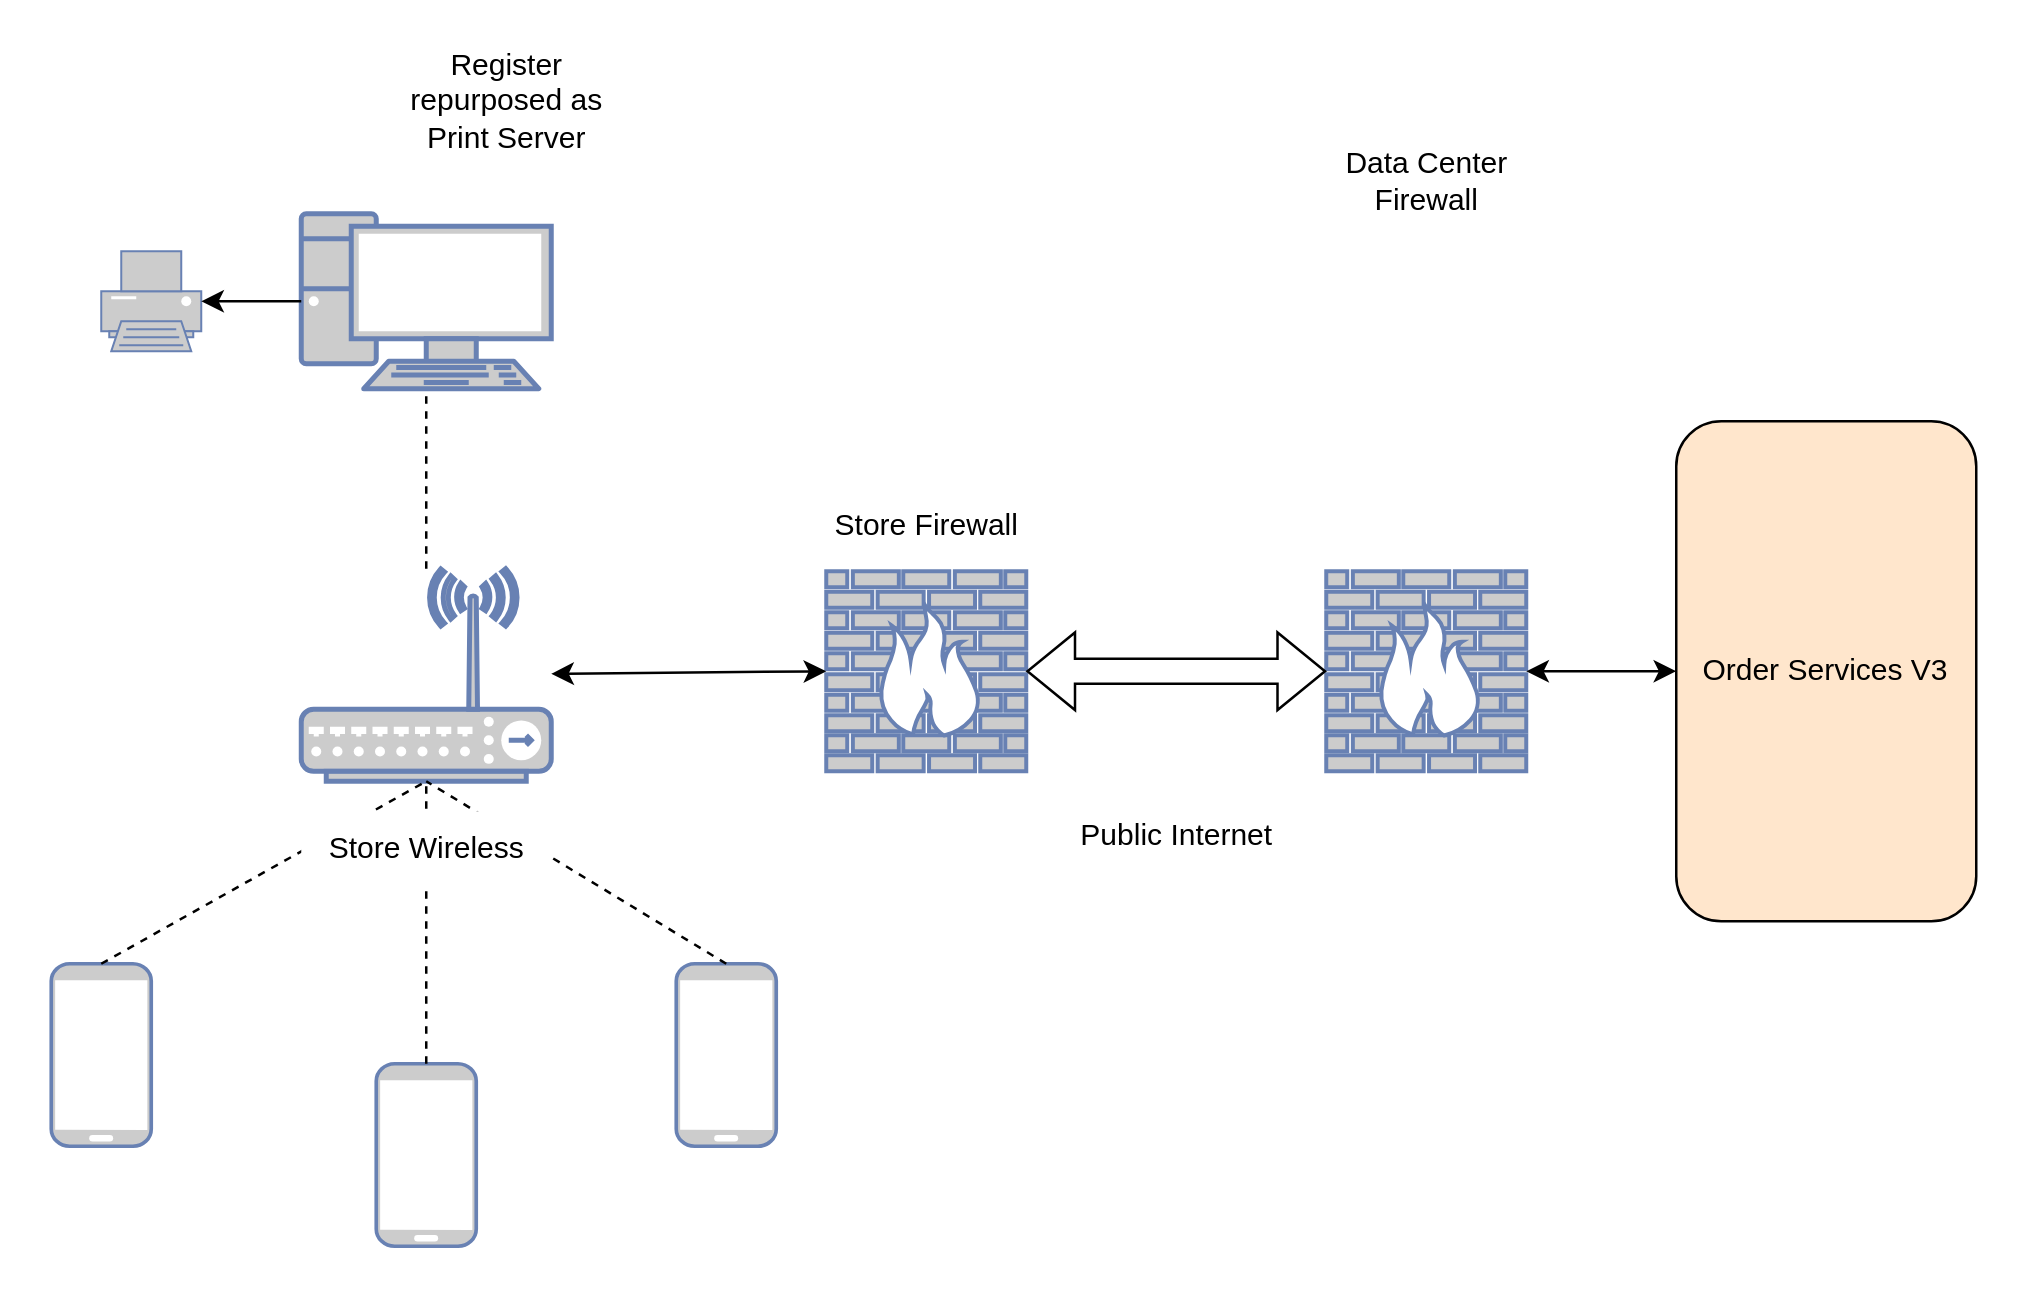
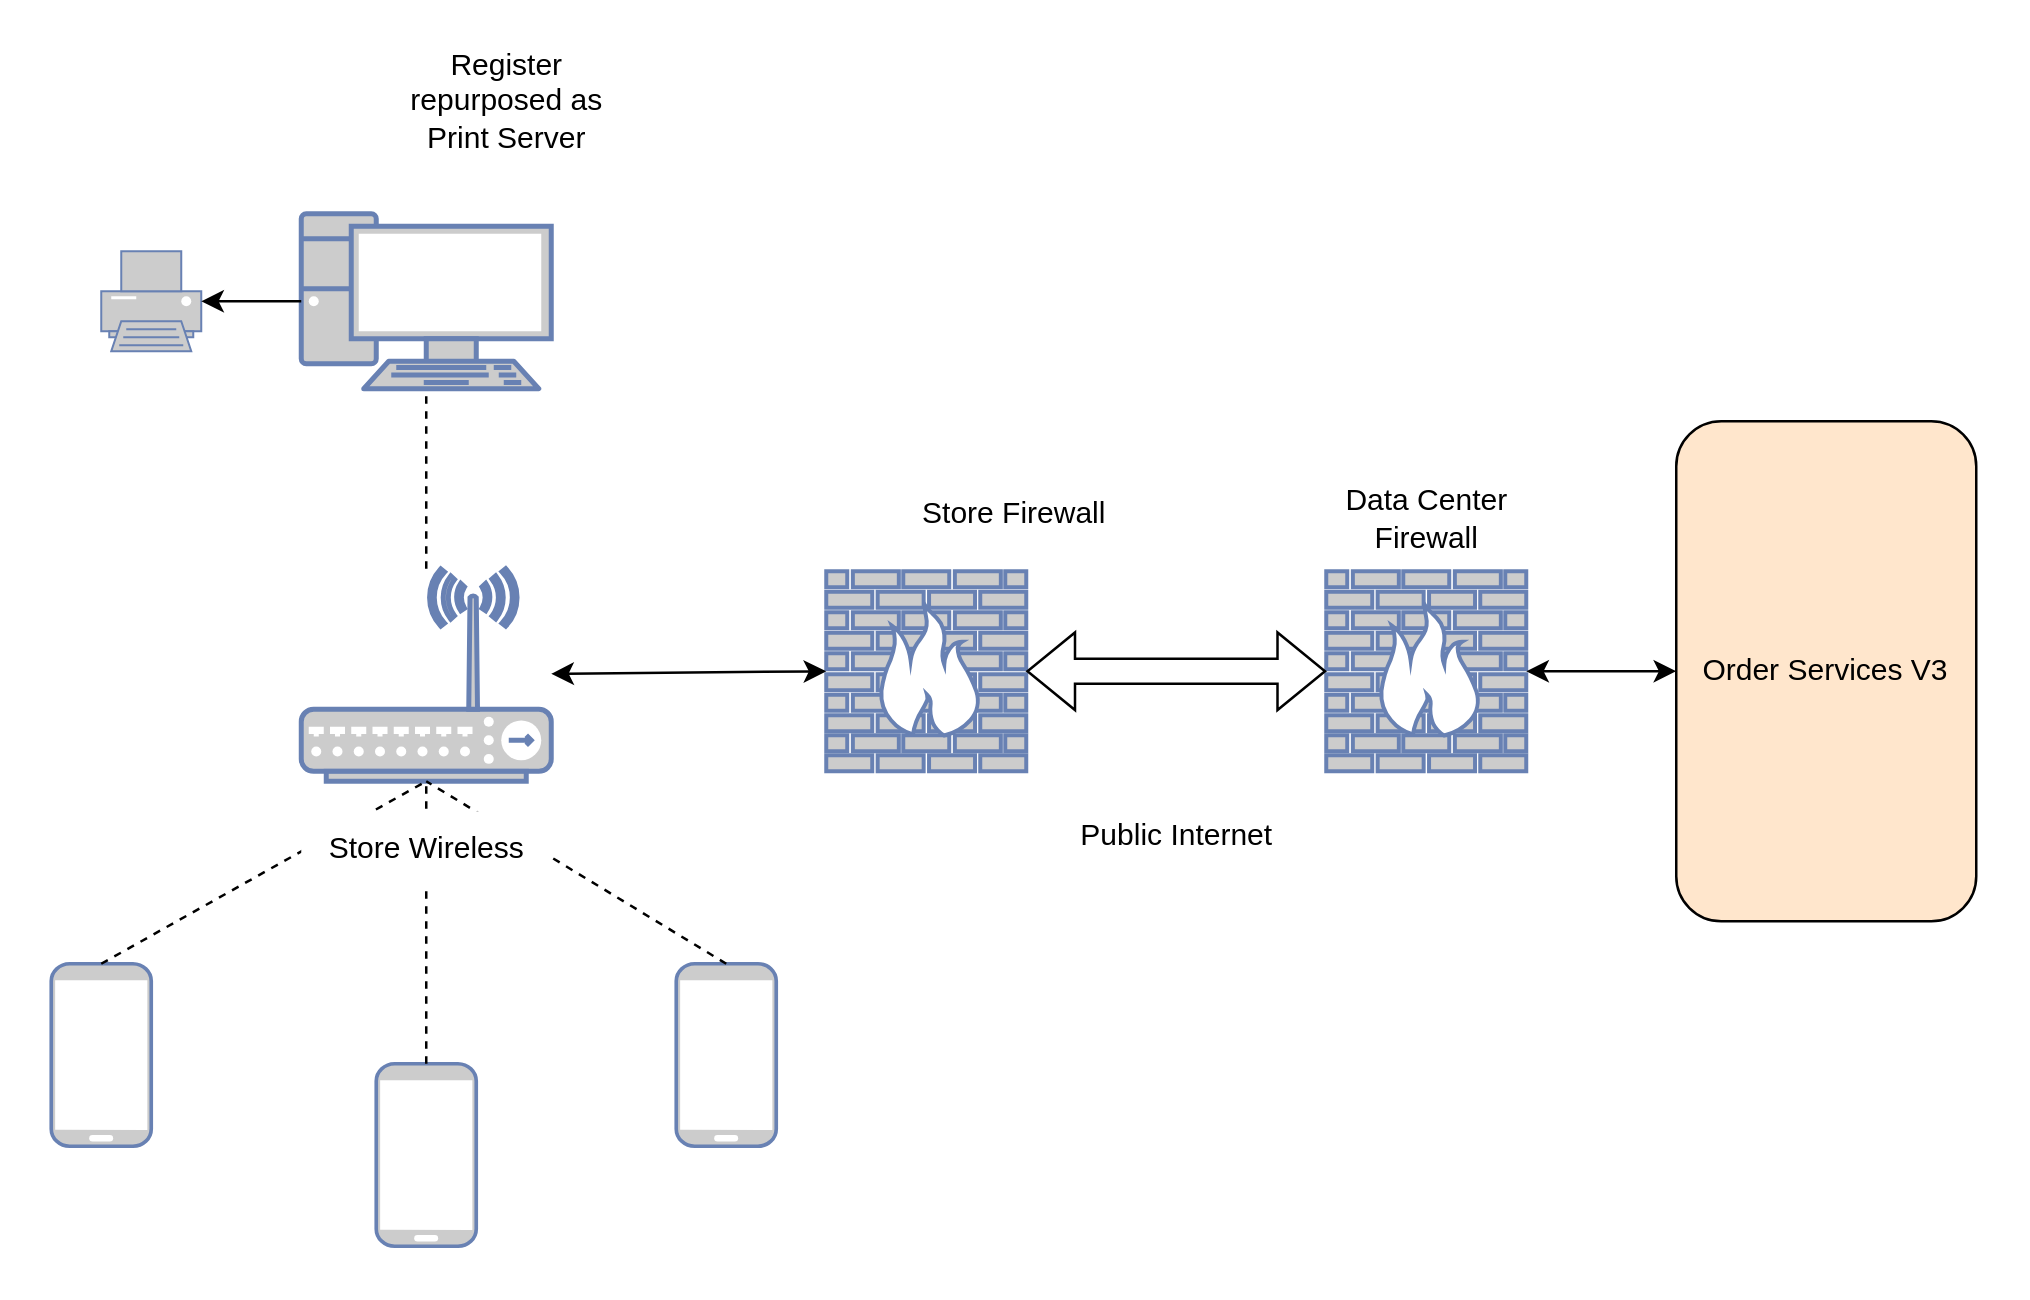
(1426, 181) -> (1426, 519)
(926, 526) -> (1014, 514)
